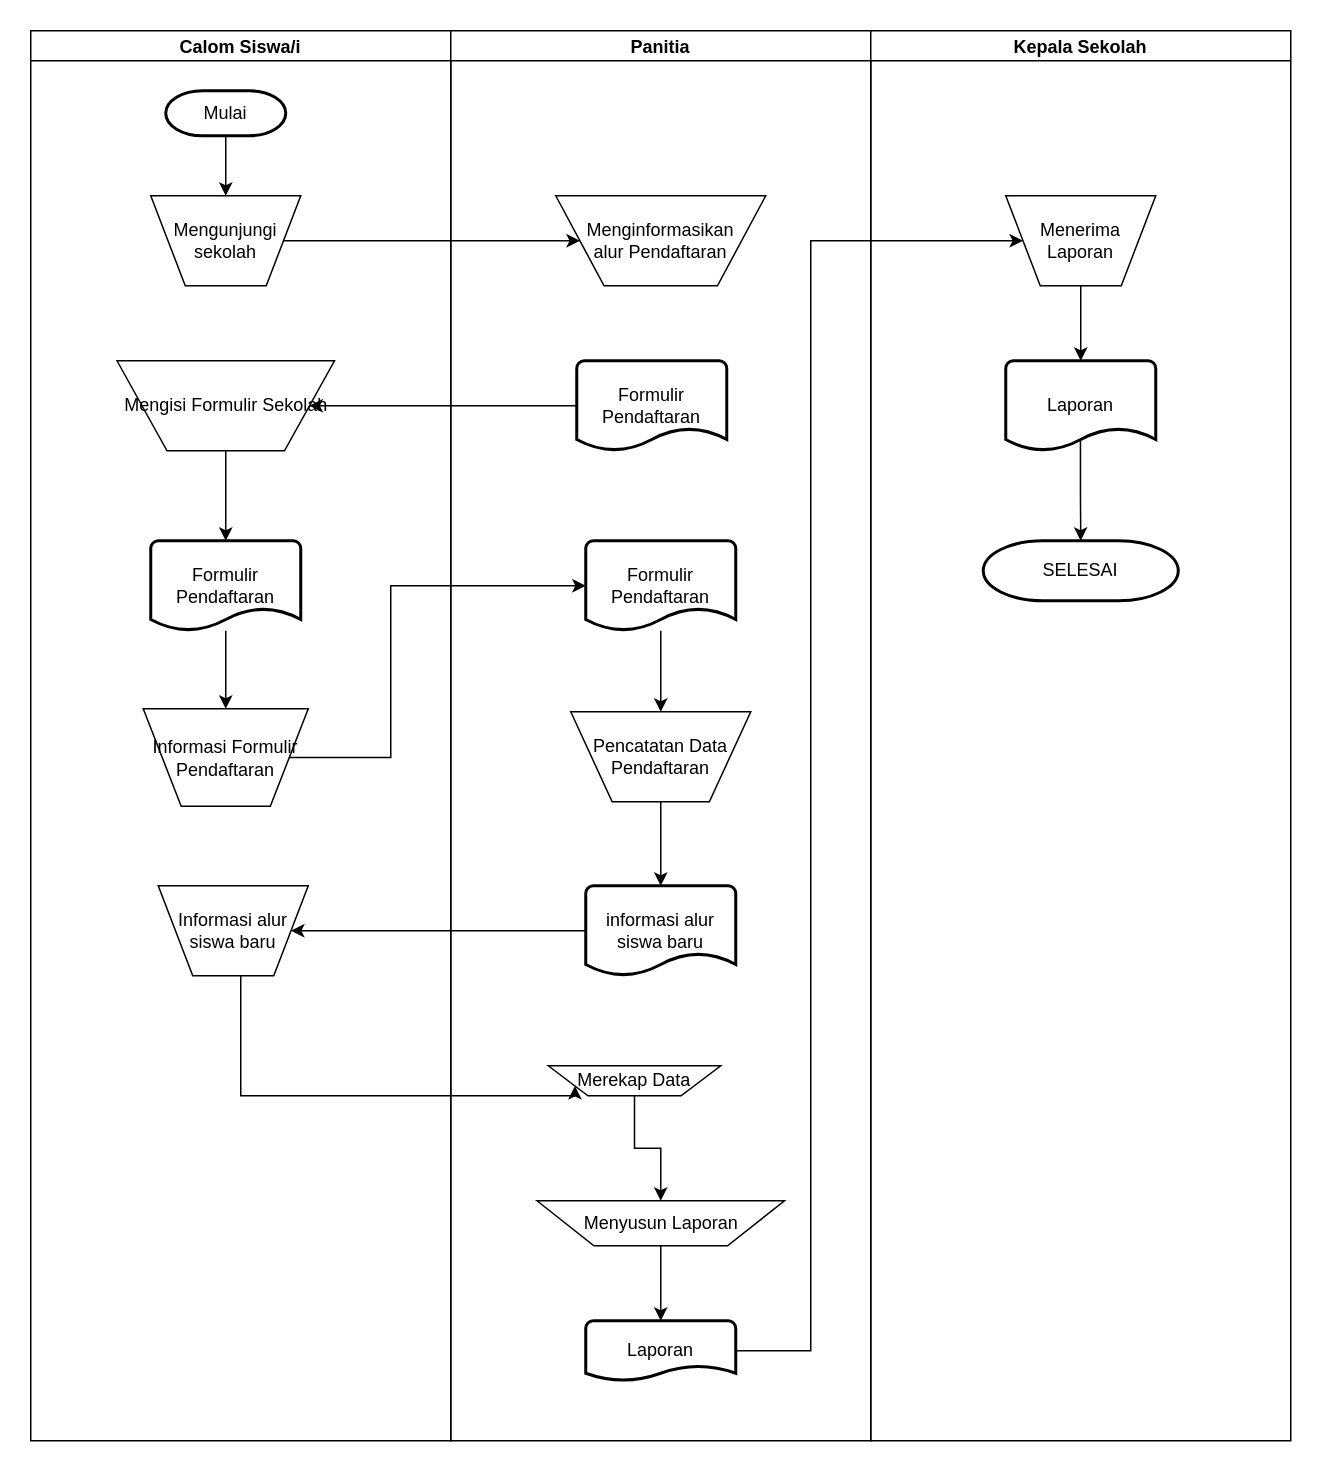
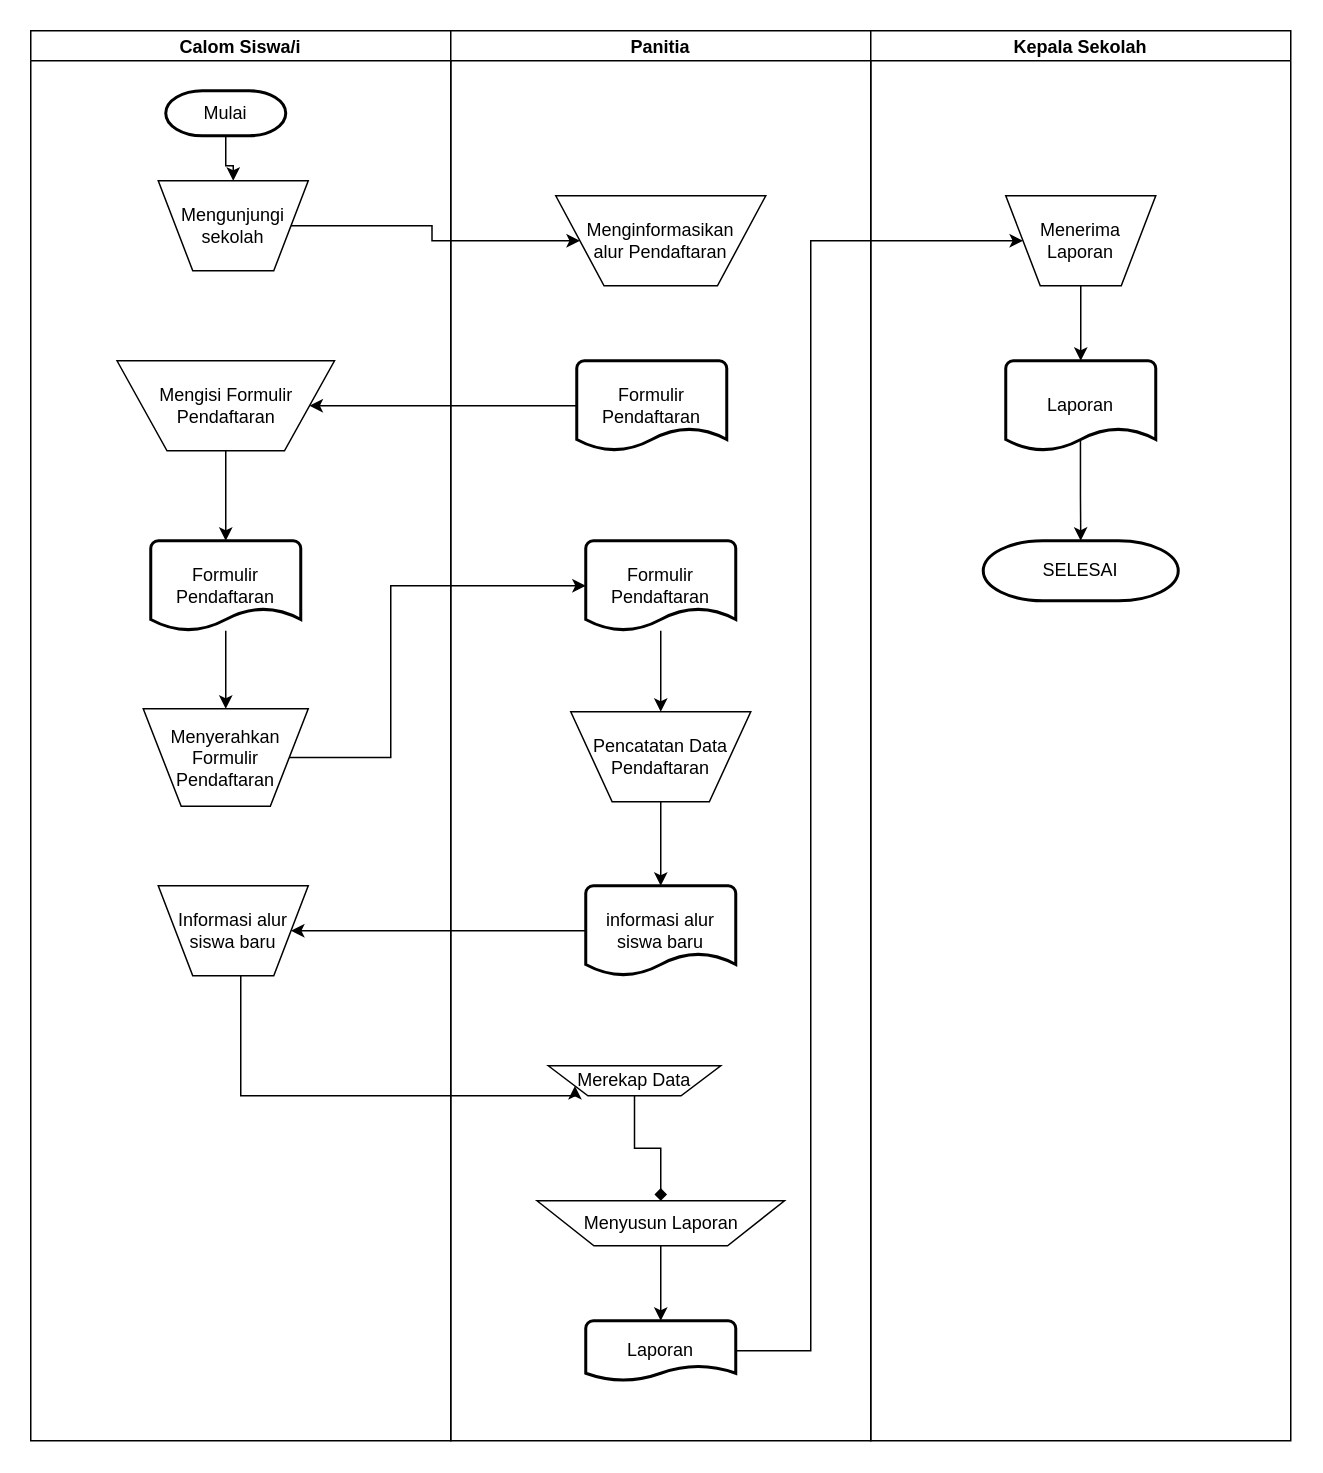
(226, 241) -> (233, 226)
(227, 406) -> (227, 406)
(226, 758) -> (226, 758)
(661, 1189) -> (661, 1188)
